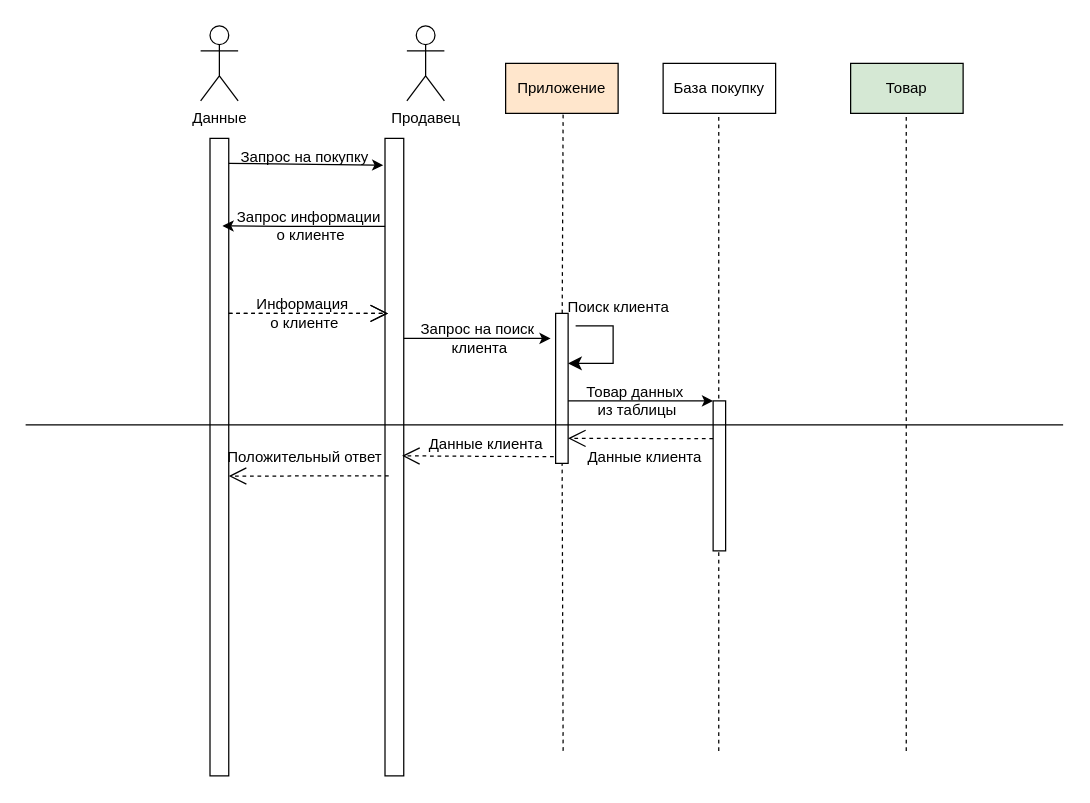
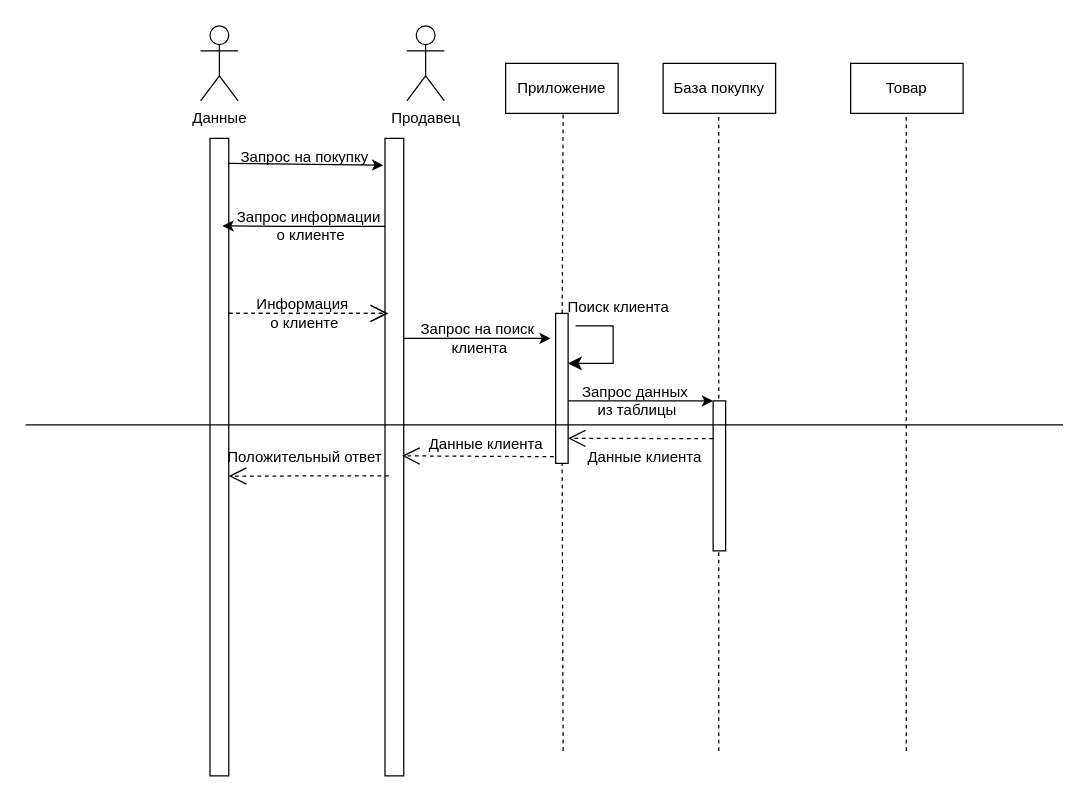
(562, 88) -> (562, 88)
(907, 88) -> (907, 88)
(638, 401) -> (638, 401)
